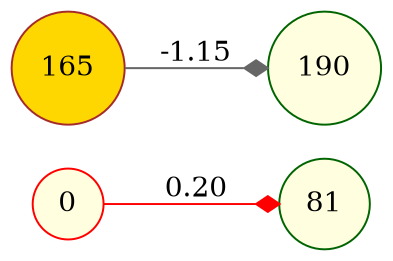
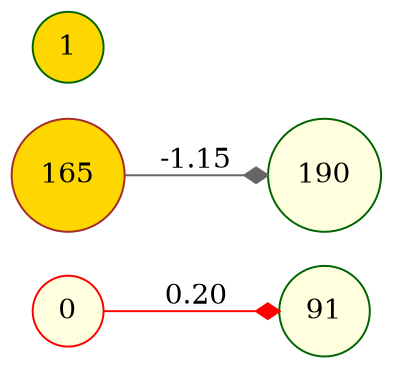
none -> (68, 47)
(325, 204) -> (325, 311)
